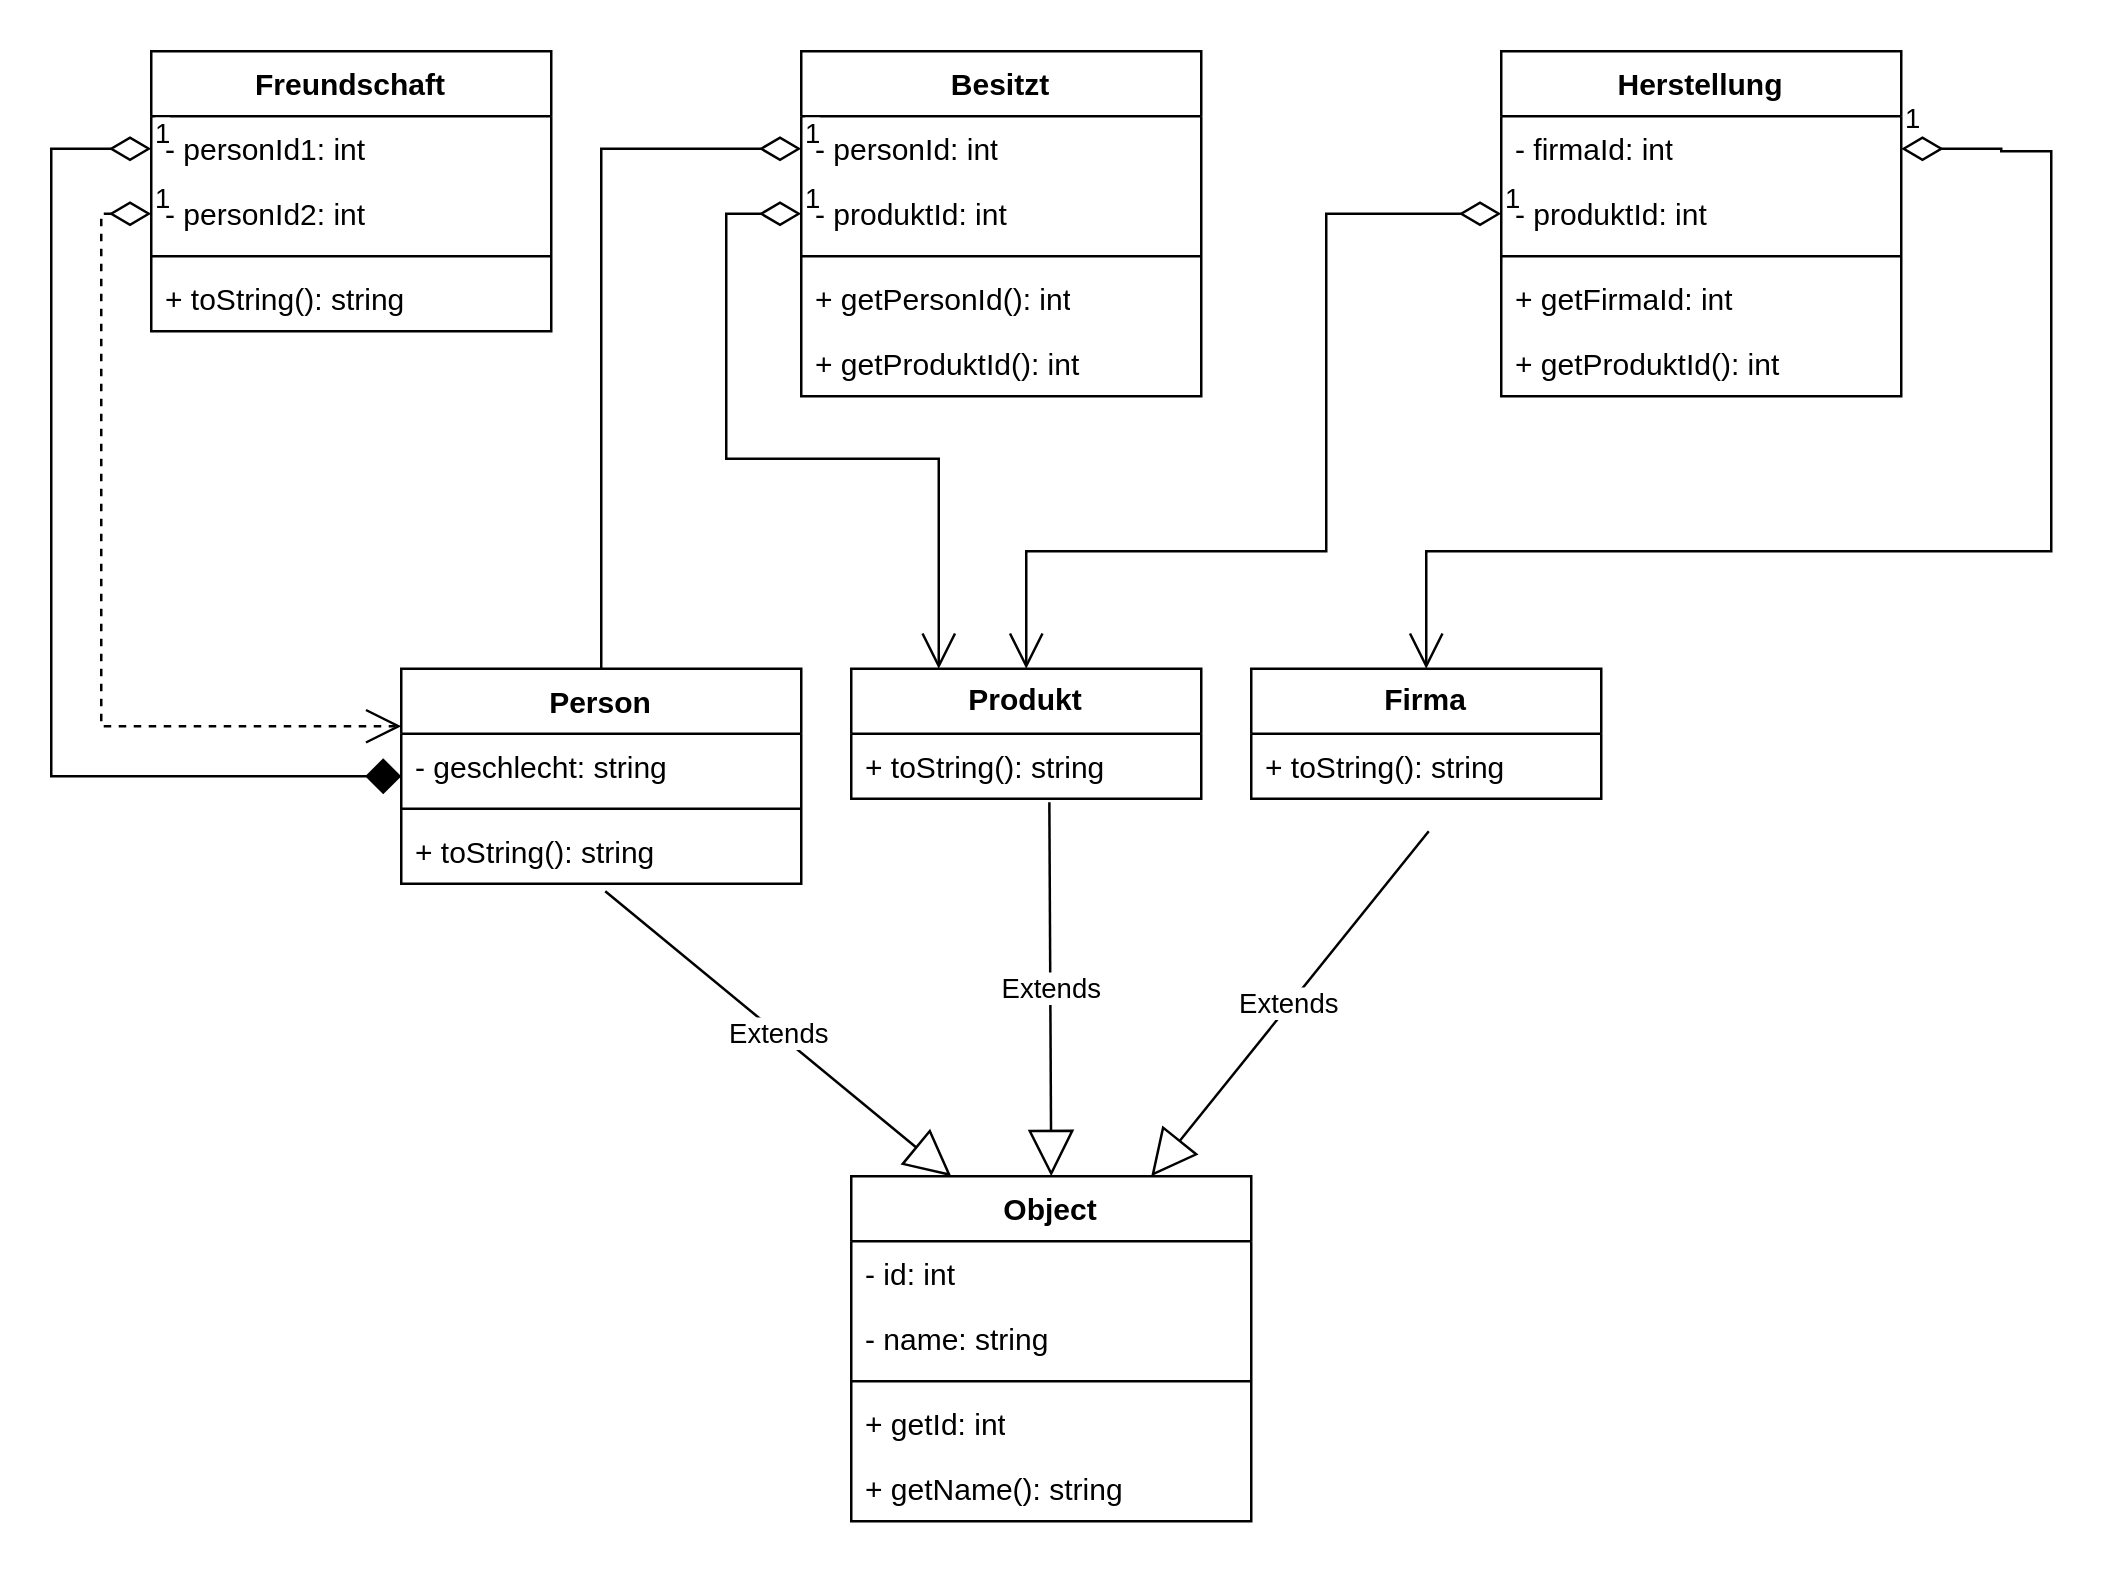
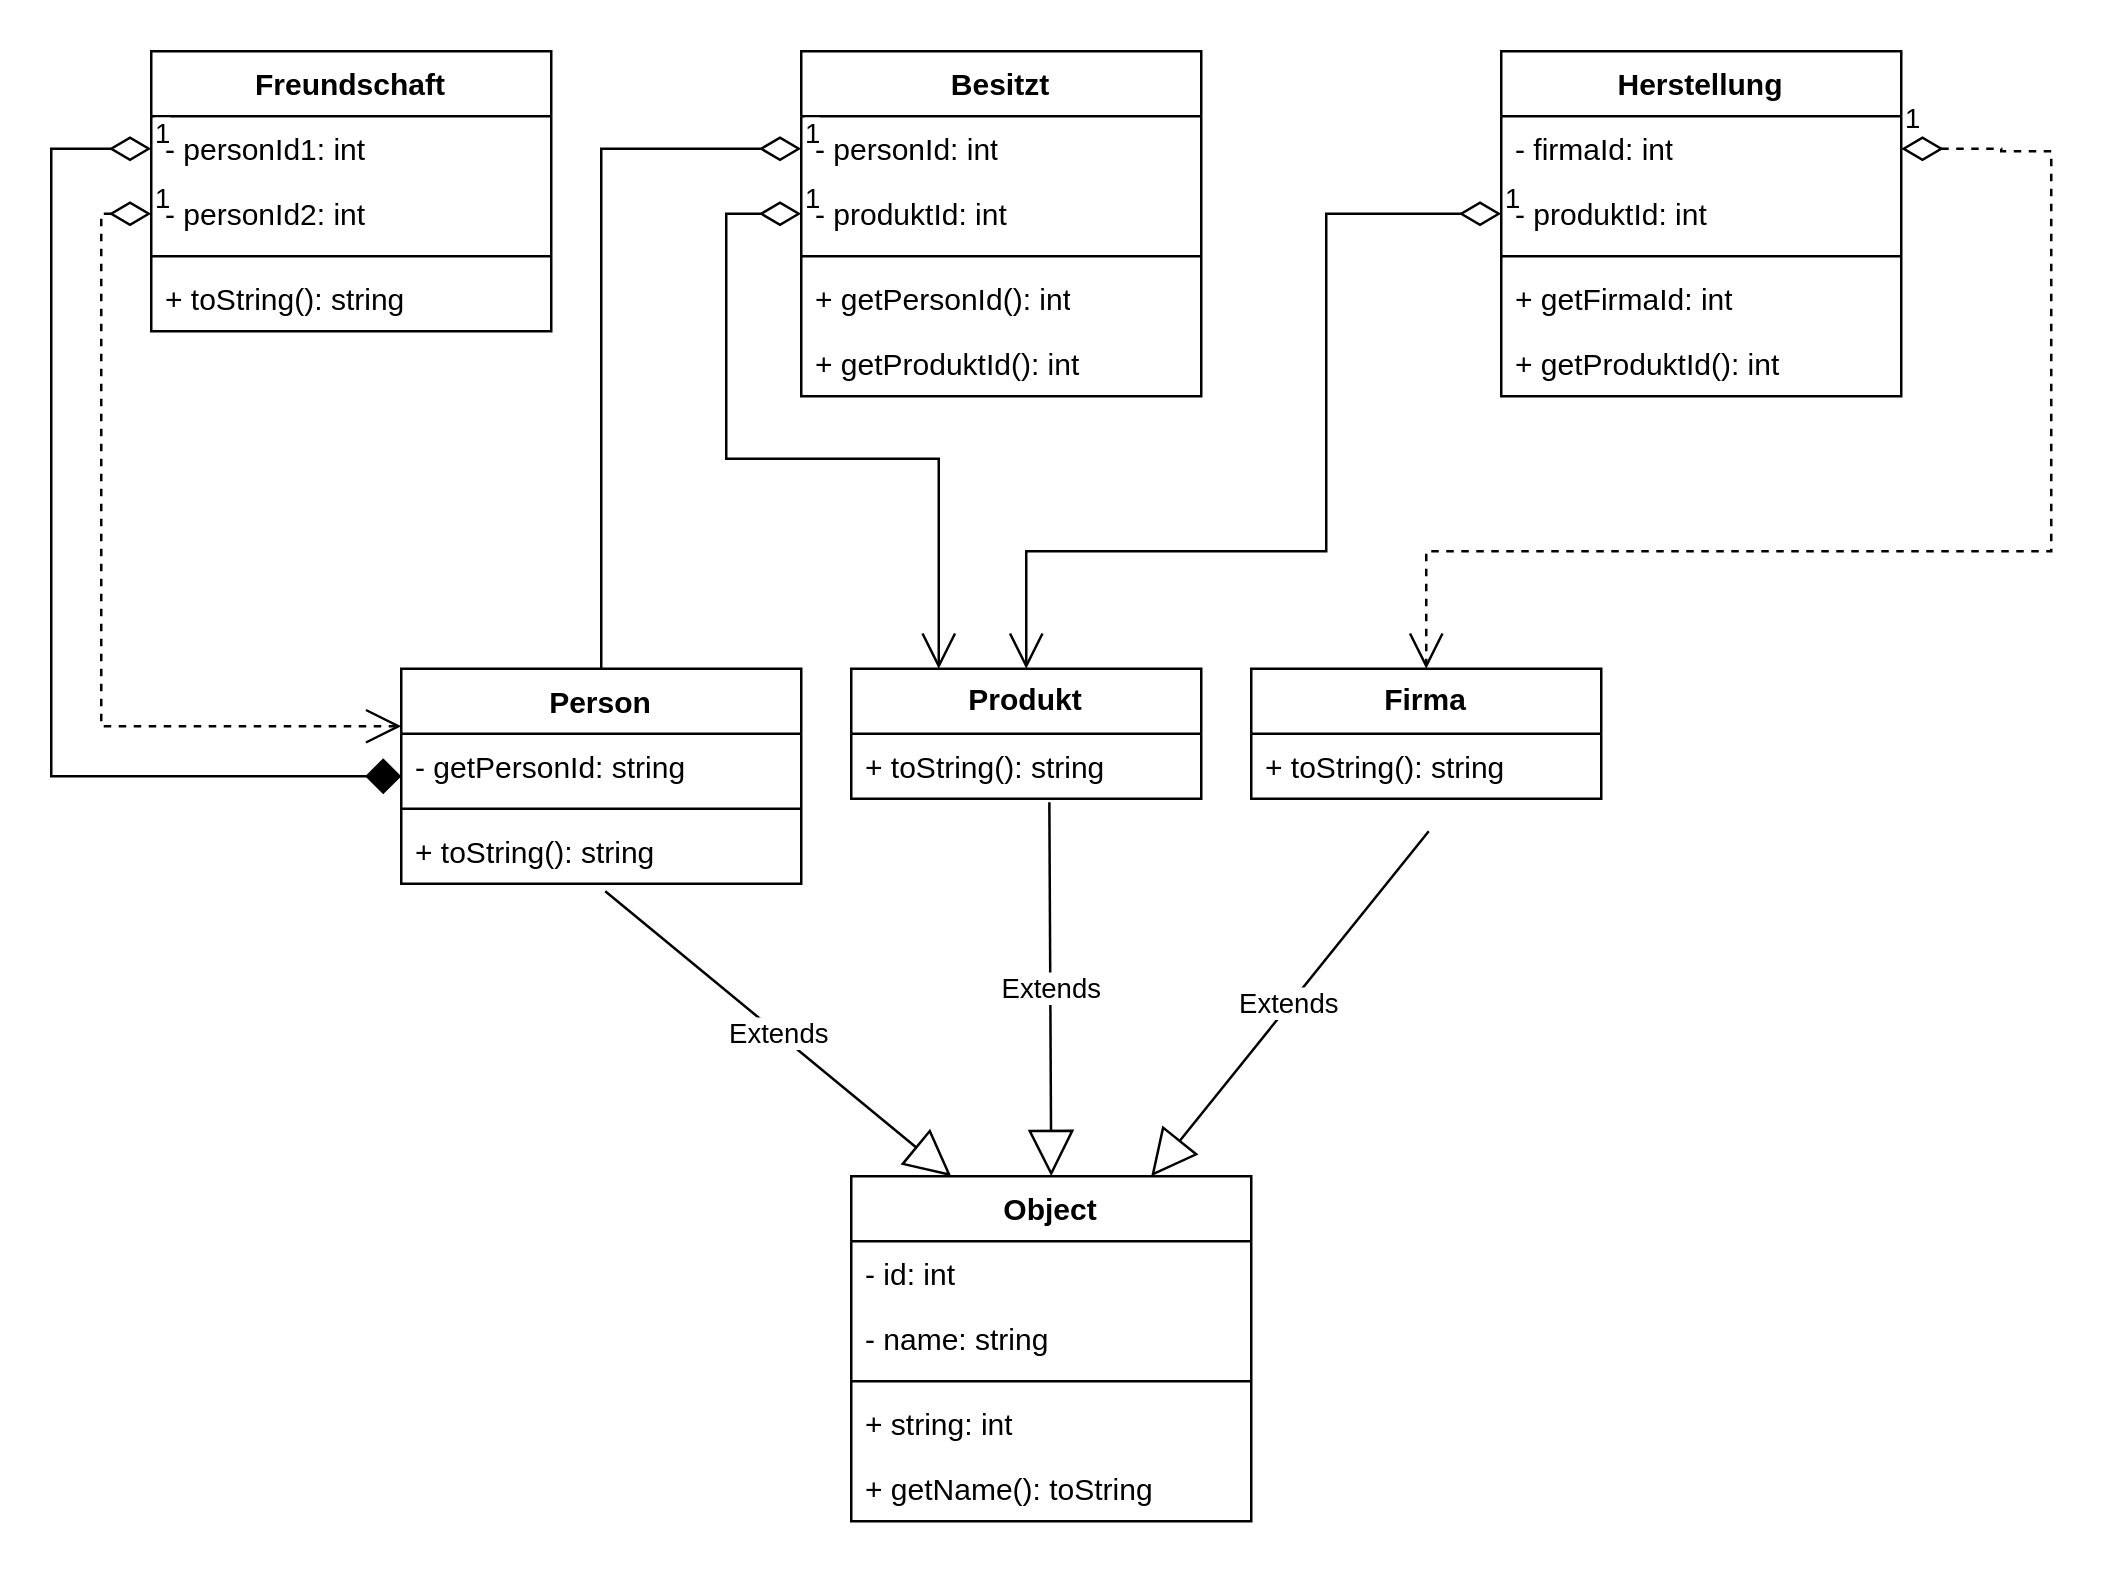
(1938, 551) -> (1938, 551)
(565, 769) -> (577, 769)
(951, 1427) -> (956, 1427)
(1010, 1492) -> (1027, 1492)
